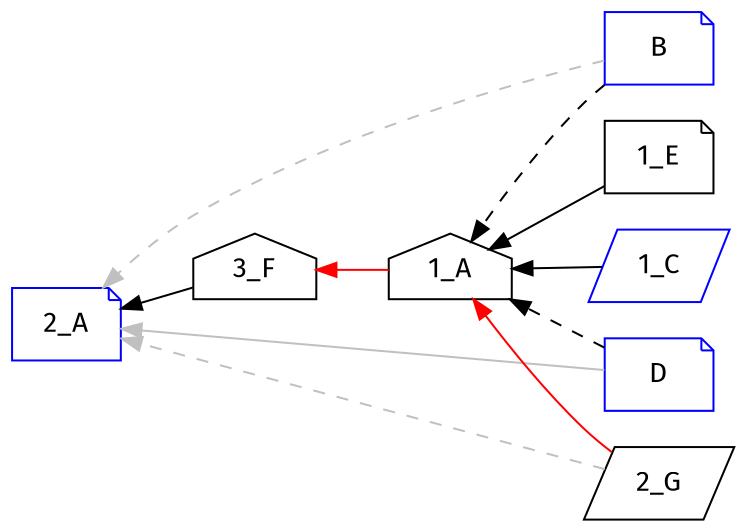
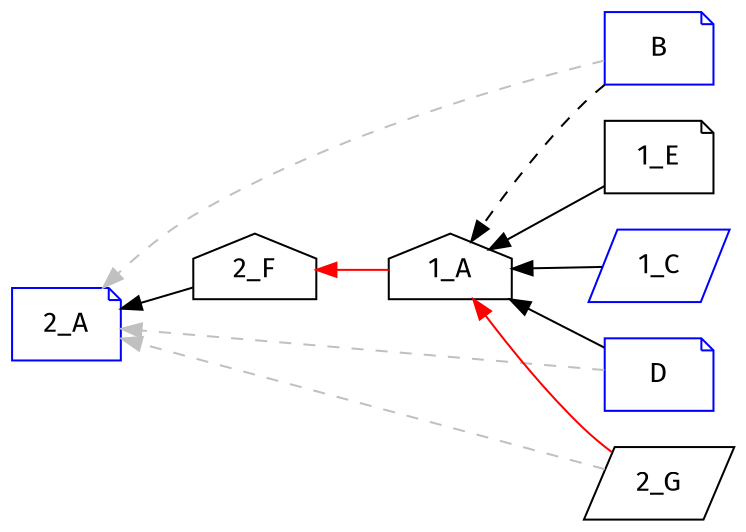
(255, 270) -> (255, 270)
(566, 328) -> (566, 328)
(373, 350) -> (373, 350)
